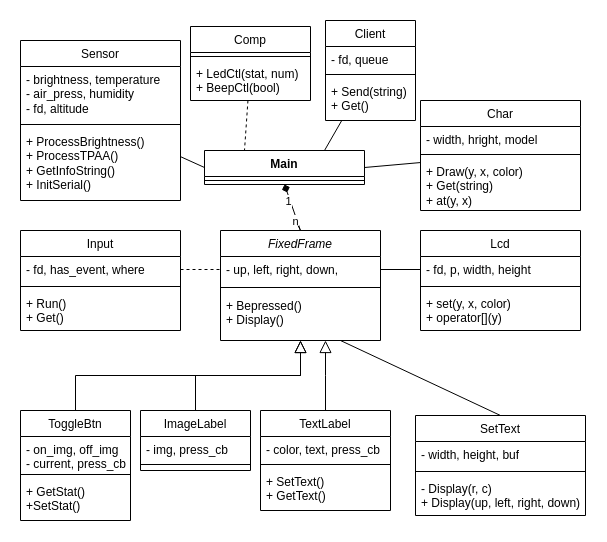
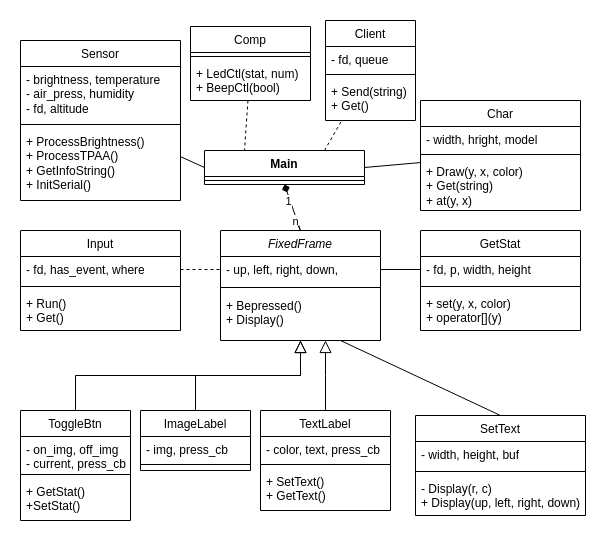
(333, 136) -> (333, 136)
(500, 244) -> (500, 244)
